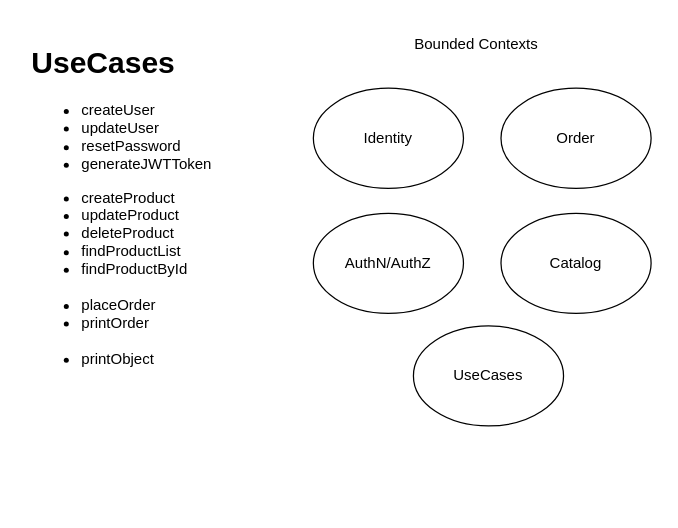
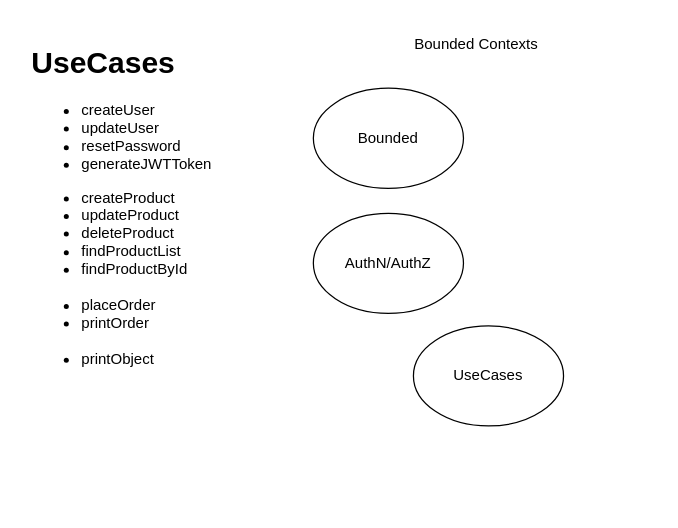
(388, 138) -> (388, 138)
(576, 138) -> none
(576, 263) -> none
